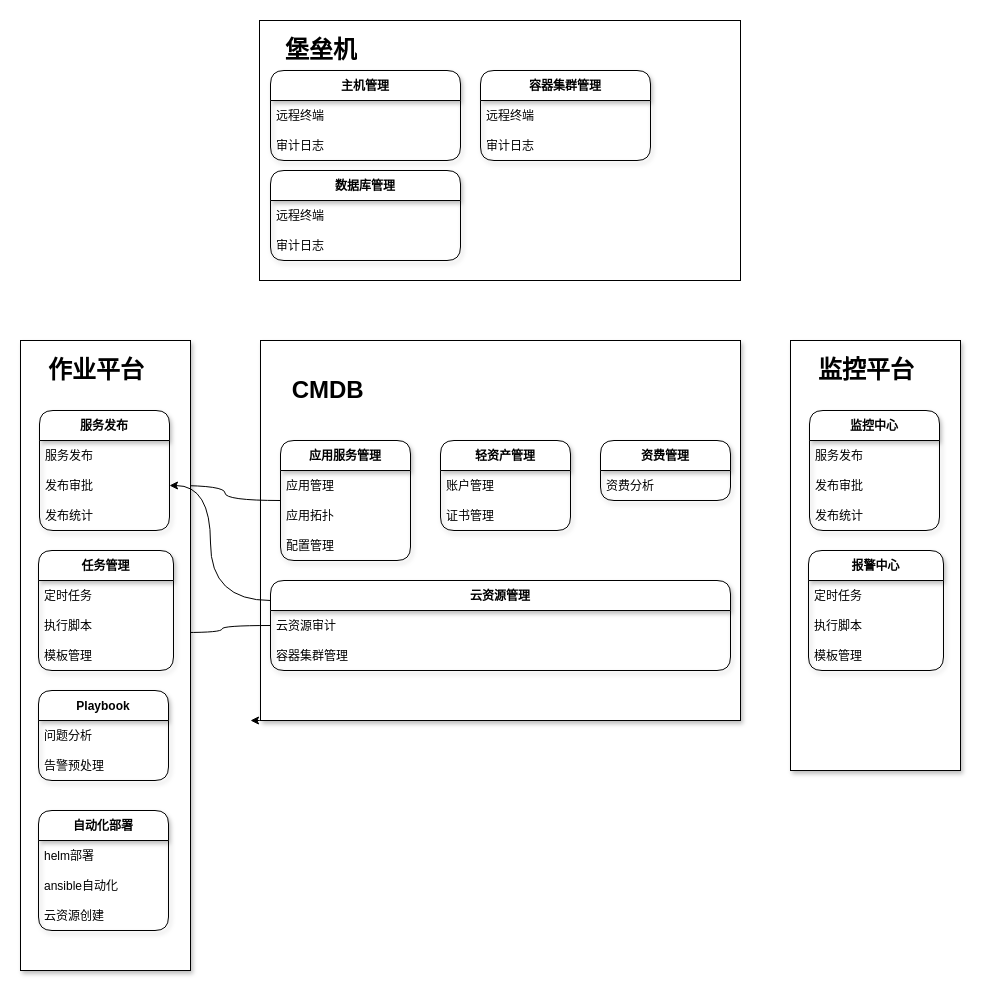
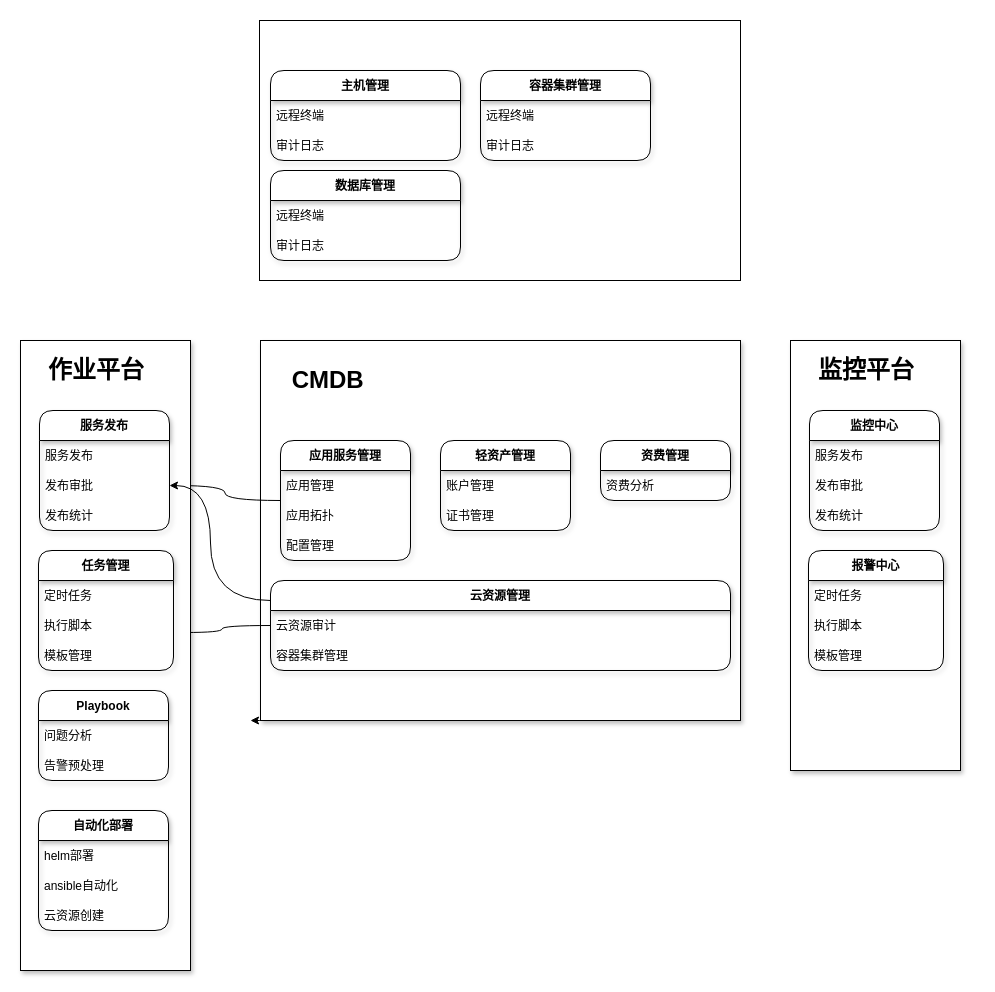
(361, 51) -> none
(361, 391) -> (361, 381)
